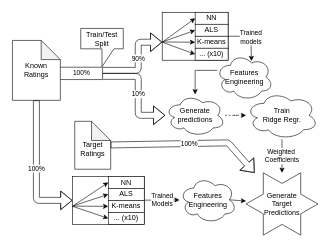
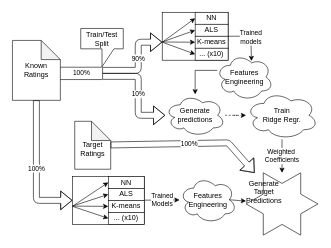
(282, 204) -> (264, 192)
